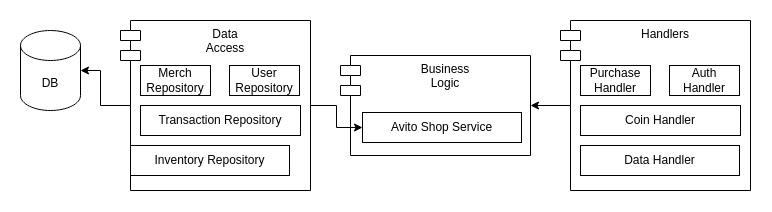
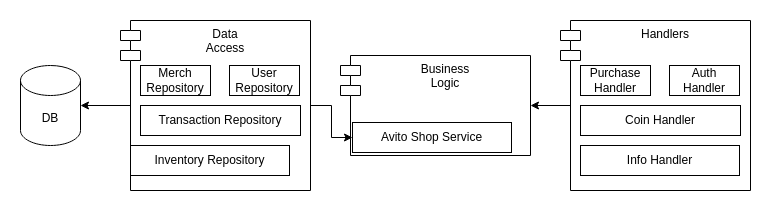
(51, 71) -> (51, 106)
(442, 128) -> (432, 138)
(660, 161) -> (660, 161)
